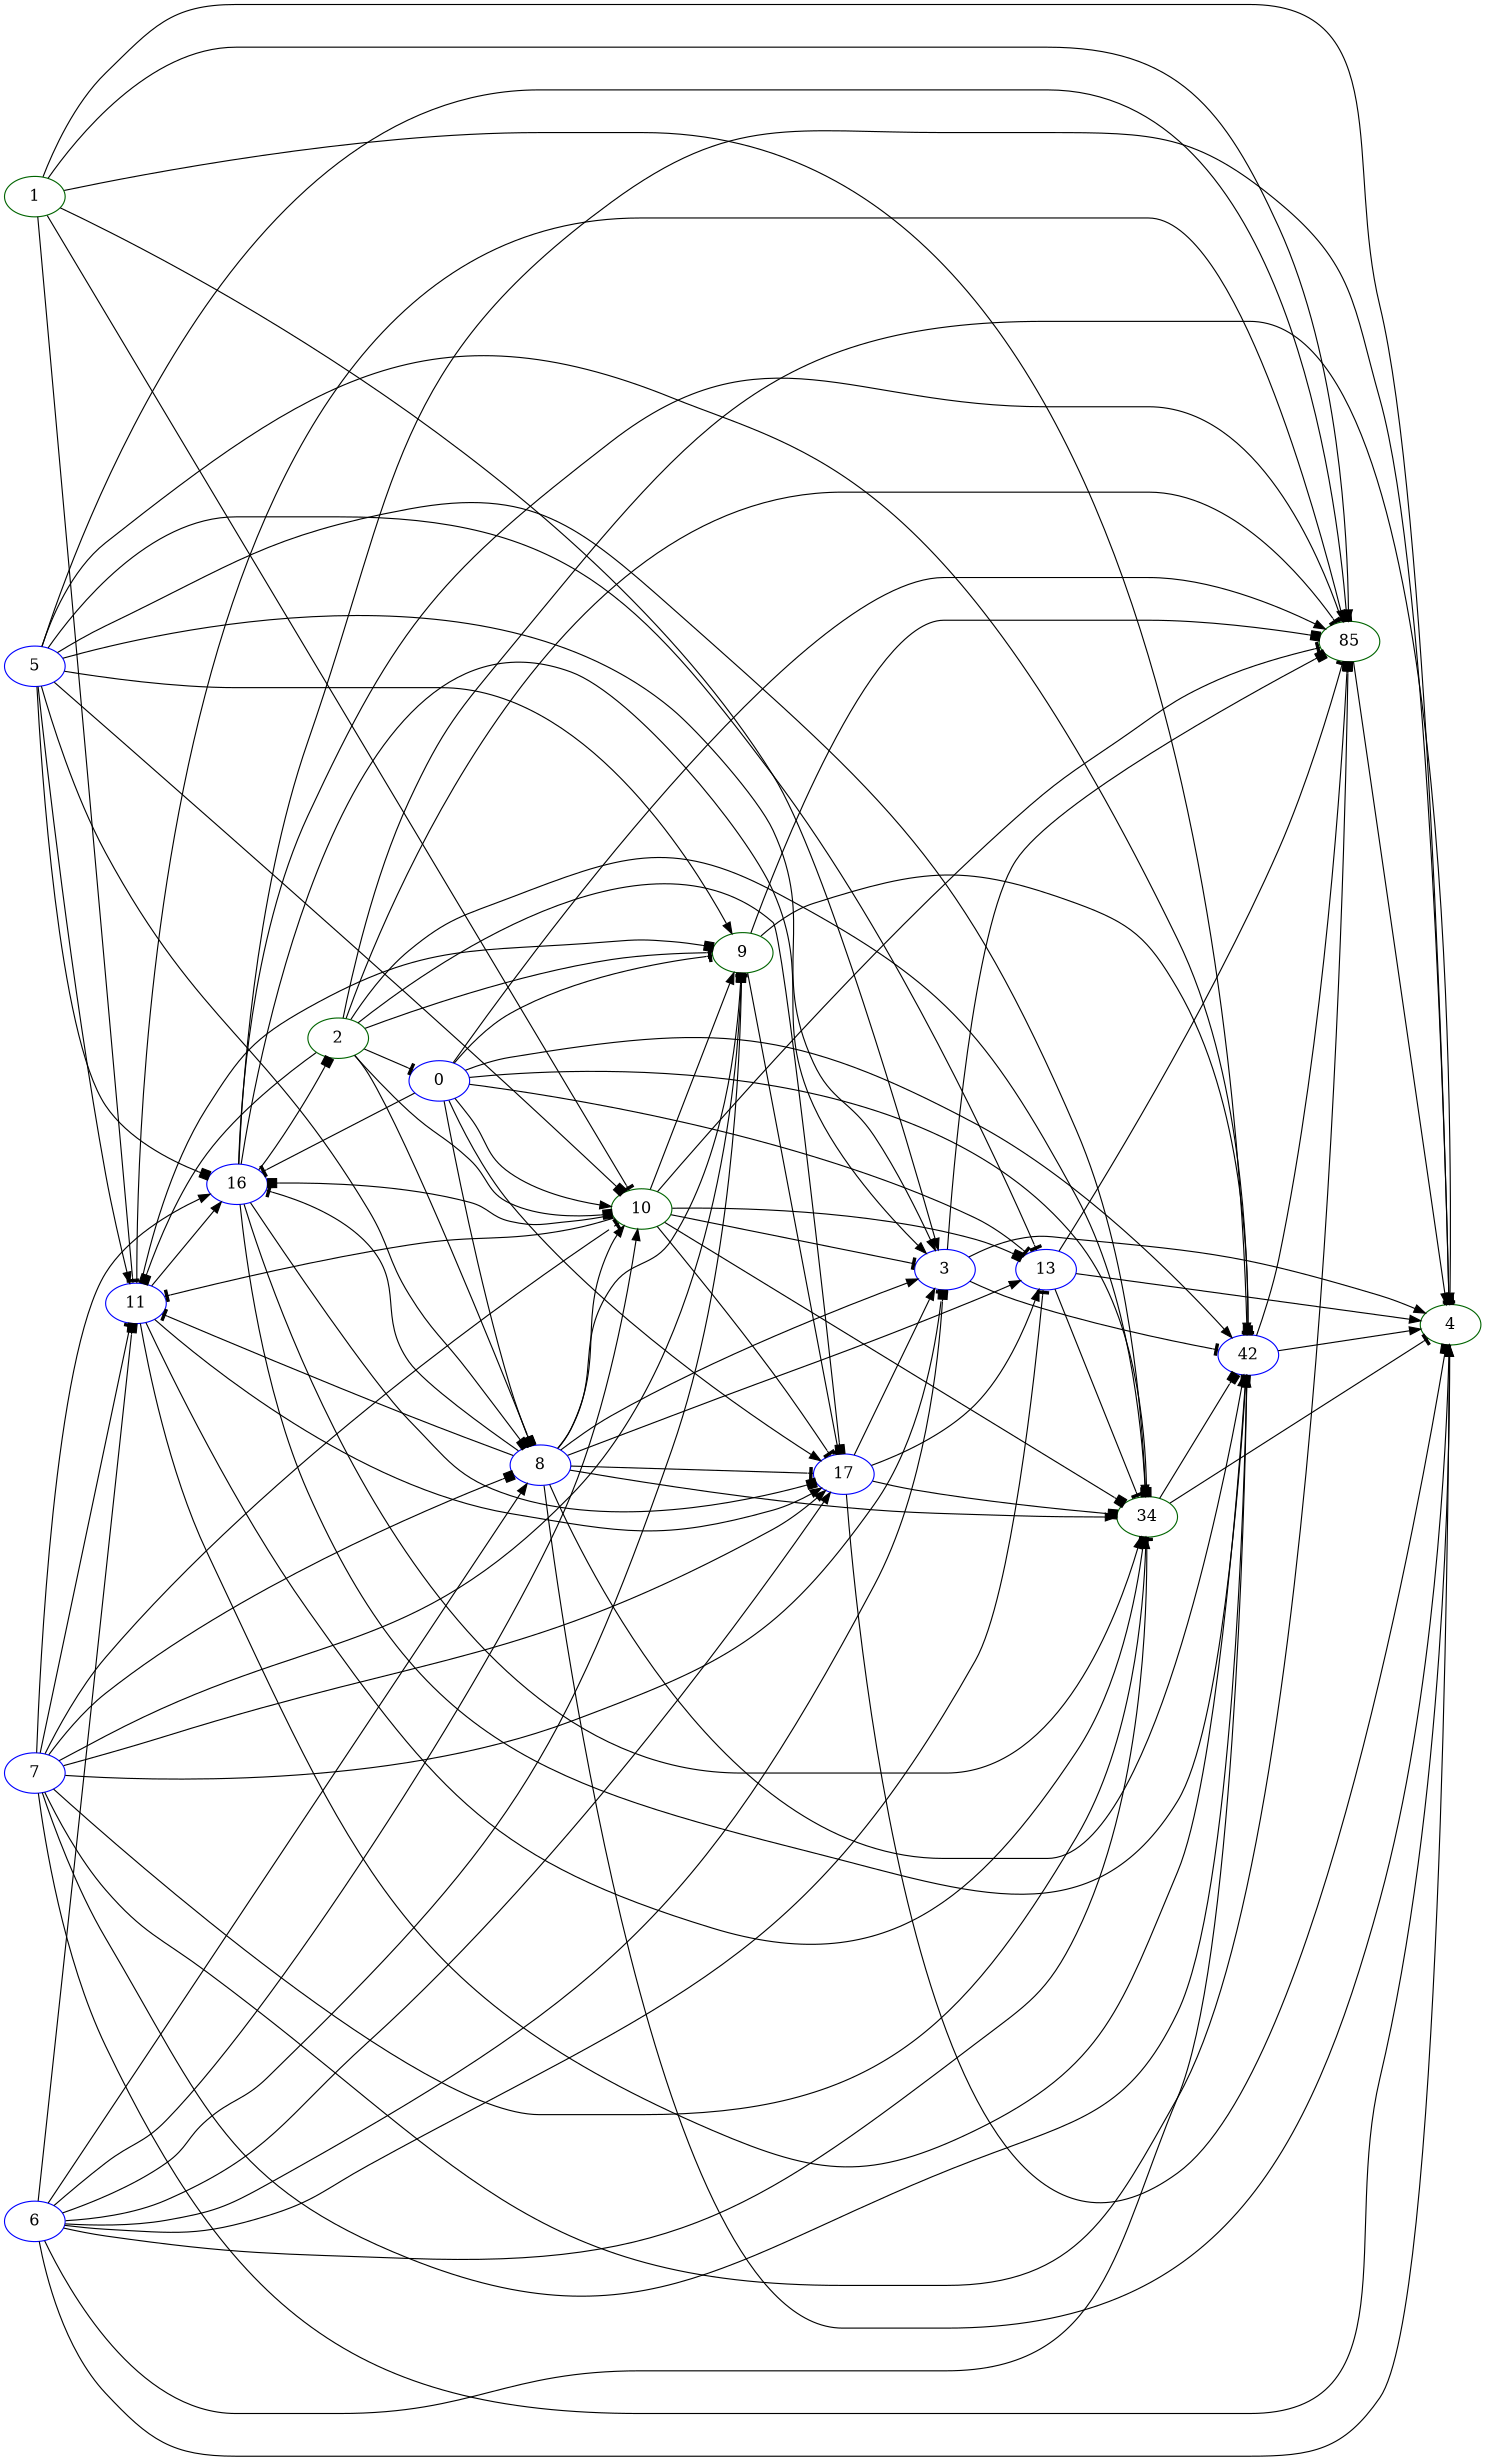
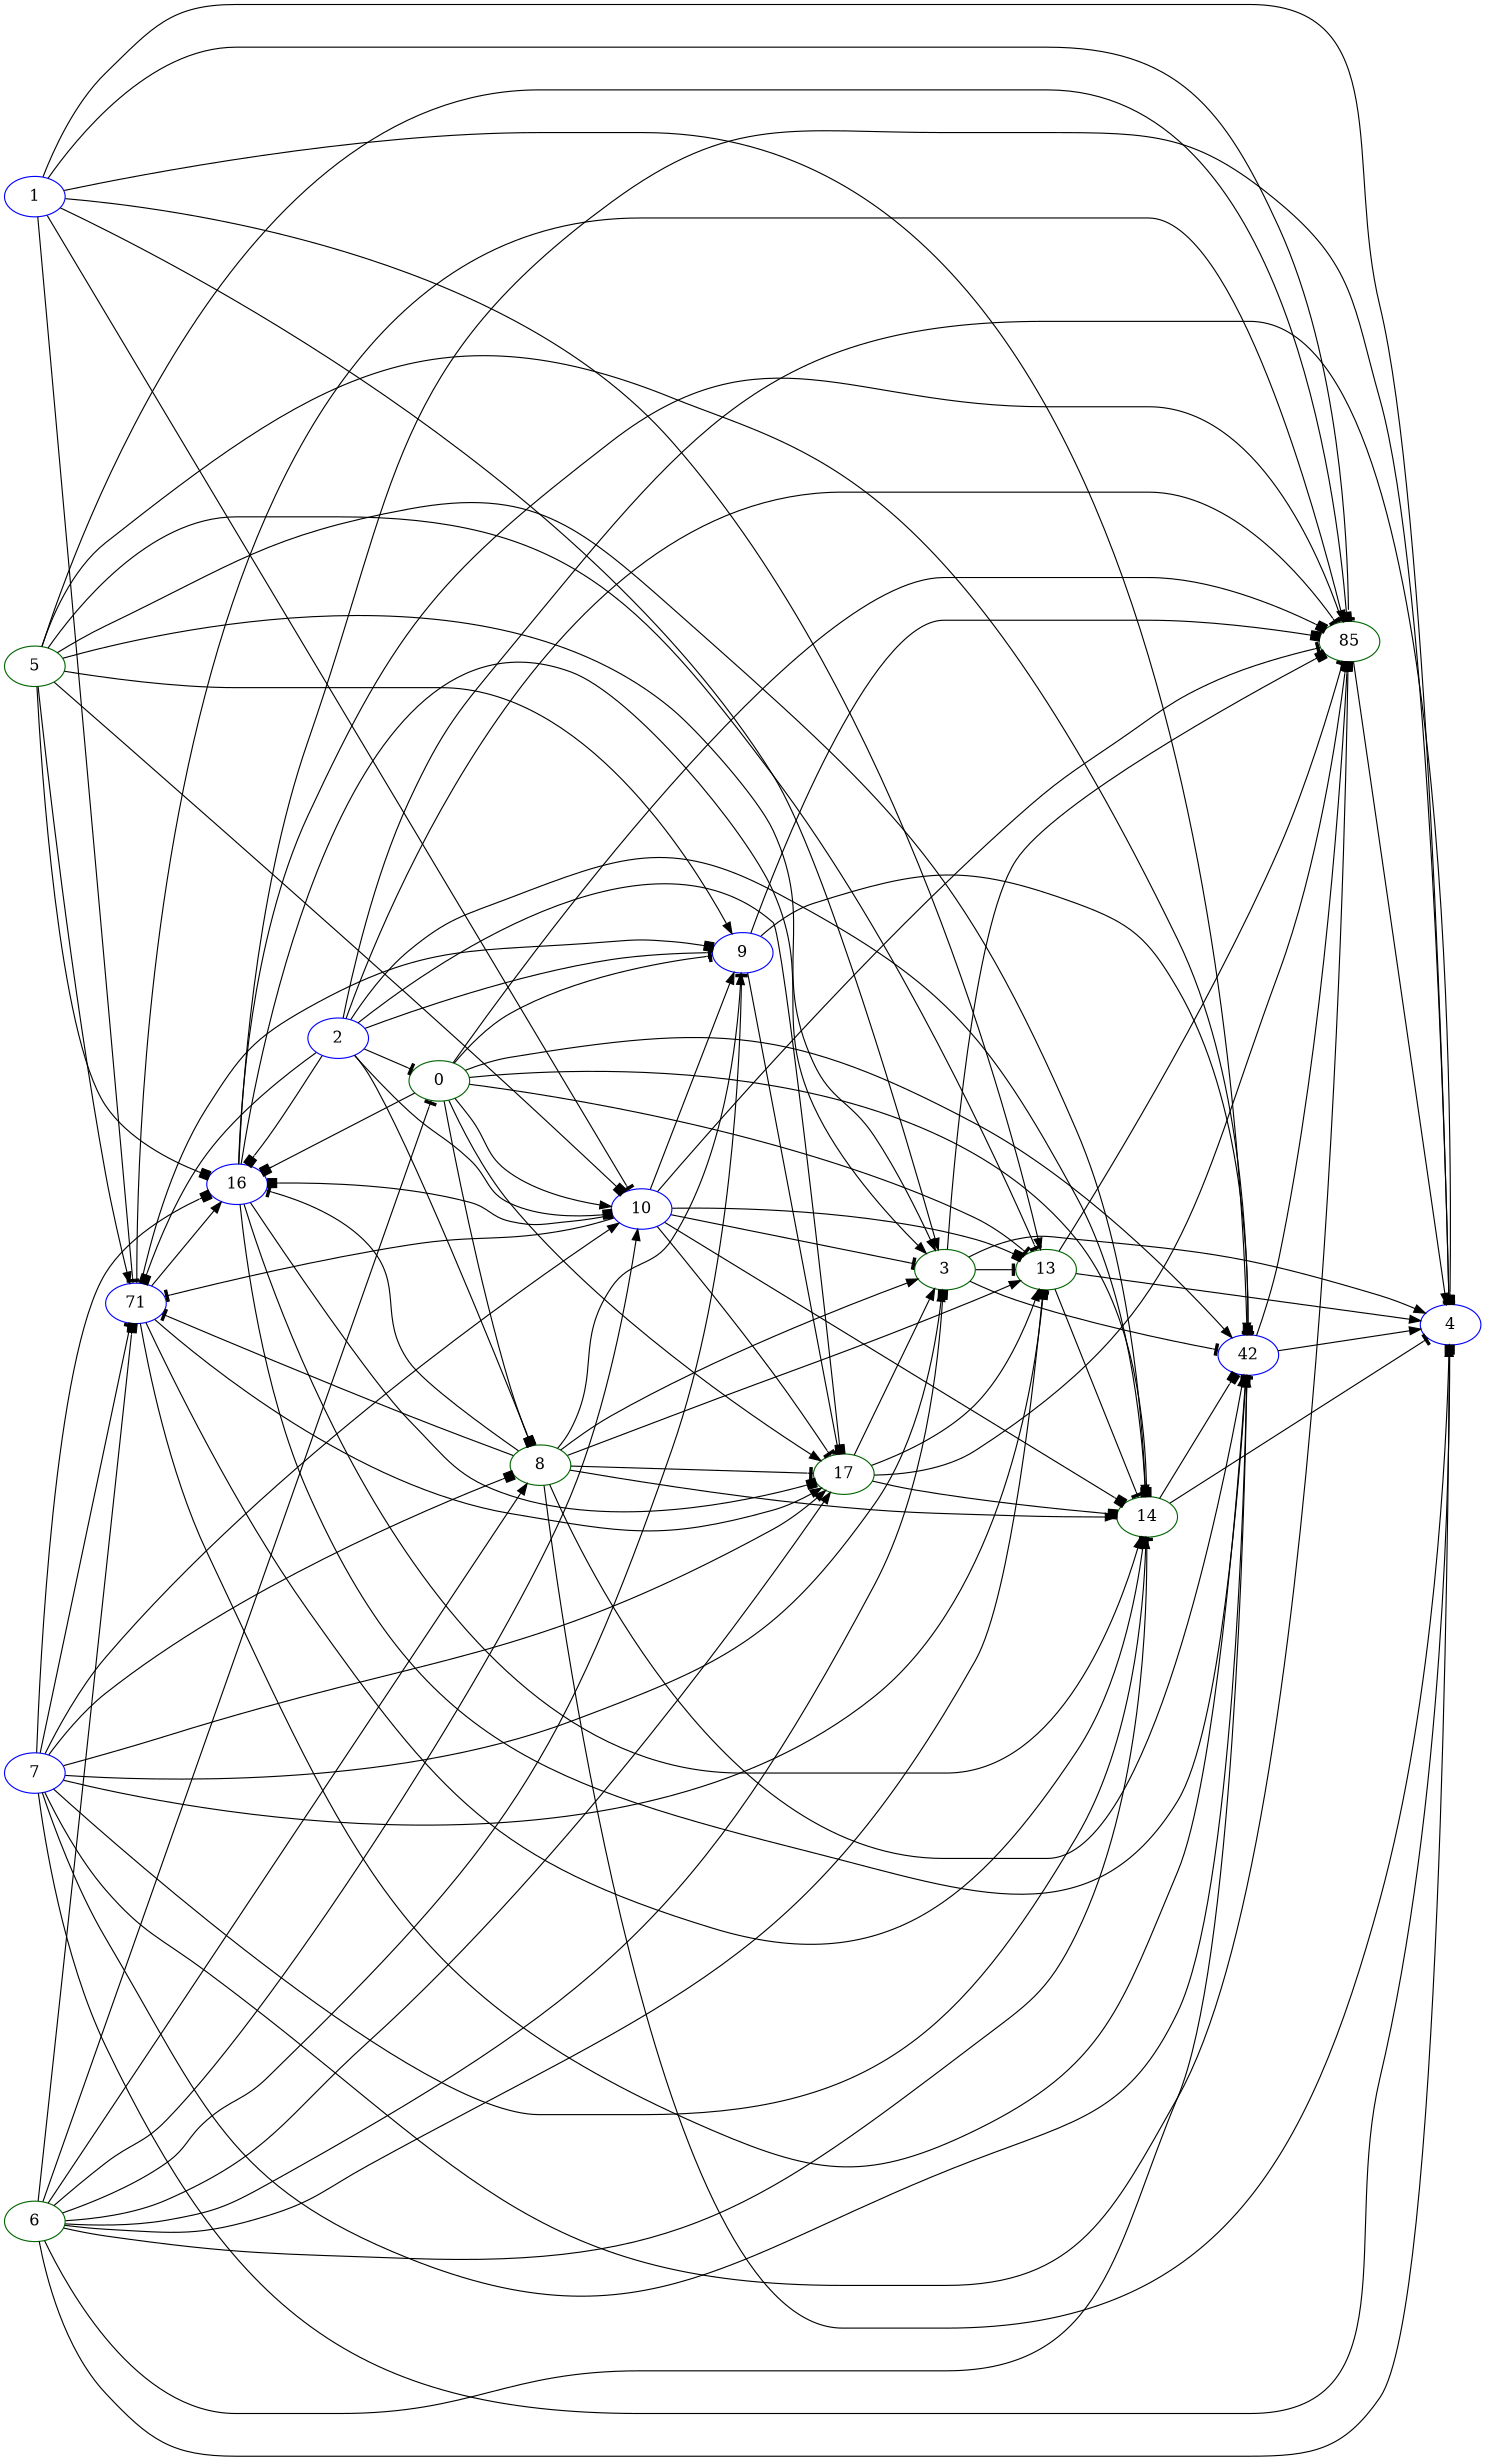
(877, 47) -> (877, 47)
(35, 197) -> (35, 197)
(1129, 321) -> (1129, 321)
none -> (738, 528)
(804, 653) -> (804, 653)
(35, 666) -> (35, 666)
(743, 953) -> (743, 953)
(236, 1036) -> none
(338, 1038) -> (338, 1038)
(439, 1081) -> (439, 1081)
(293, 1120) -> (289, 1106)
(341, 1131) -> (341, 1131)
(642, 1209) -> (642, 1209)
(660, 1253) -> (660, 1253)
(945, 1270) -> (945, 1270)
none -> (993, 1270)
(1046, 1270) -> (1046, 1270)
(136, 1303) -> (136, 1303)
(594, 1304) -> none
(1451, 1325) -> (1451, 1325)
(61, 1450) -> (61, 1450)
(540, 1465) -> (540, 1465)
(844, 1474) -> (844, 1474)
(286, 1478) -> (286, 1478)
(1147, 1517) -> (1147, 1517)
(538, 1526) -> (696, 1786)
none -> (236, 1654)
(611, 1706) -> (611, 1706)
(1177, 2173) -> (1215, 1152)
(35, 2221) -> (35, 2221)
(831, 2221) -> (831, 2221)
(1029, 2414) -> (1029, 2414)
